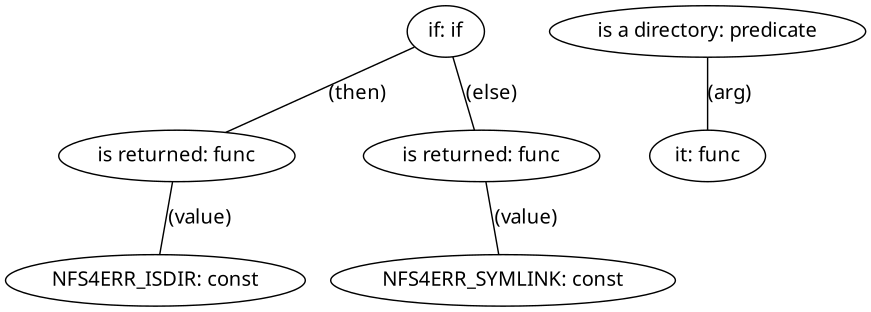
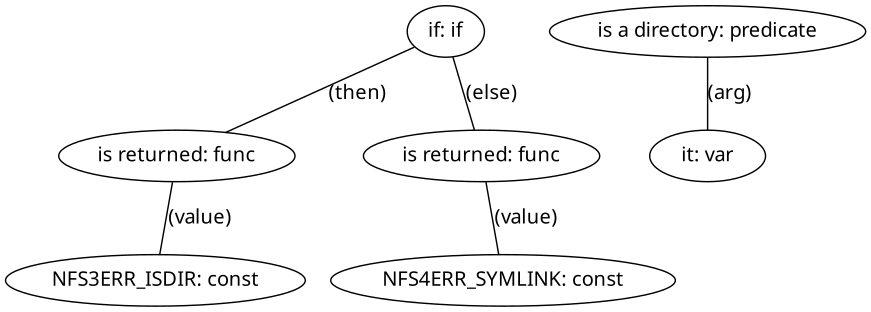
(708, 156) -> (708, 156)
(155, 280) -> (155, 280)
